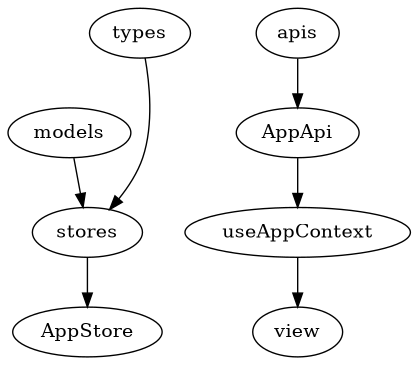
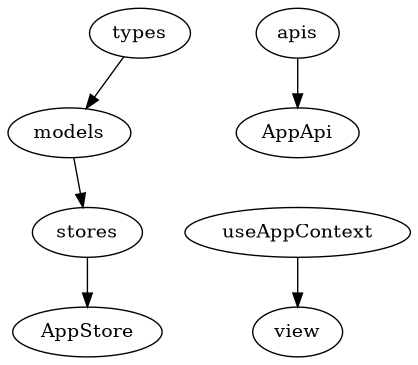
(148, 132) -> (109, 77)
(298, 176) -> none
